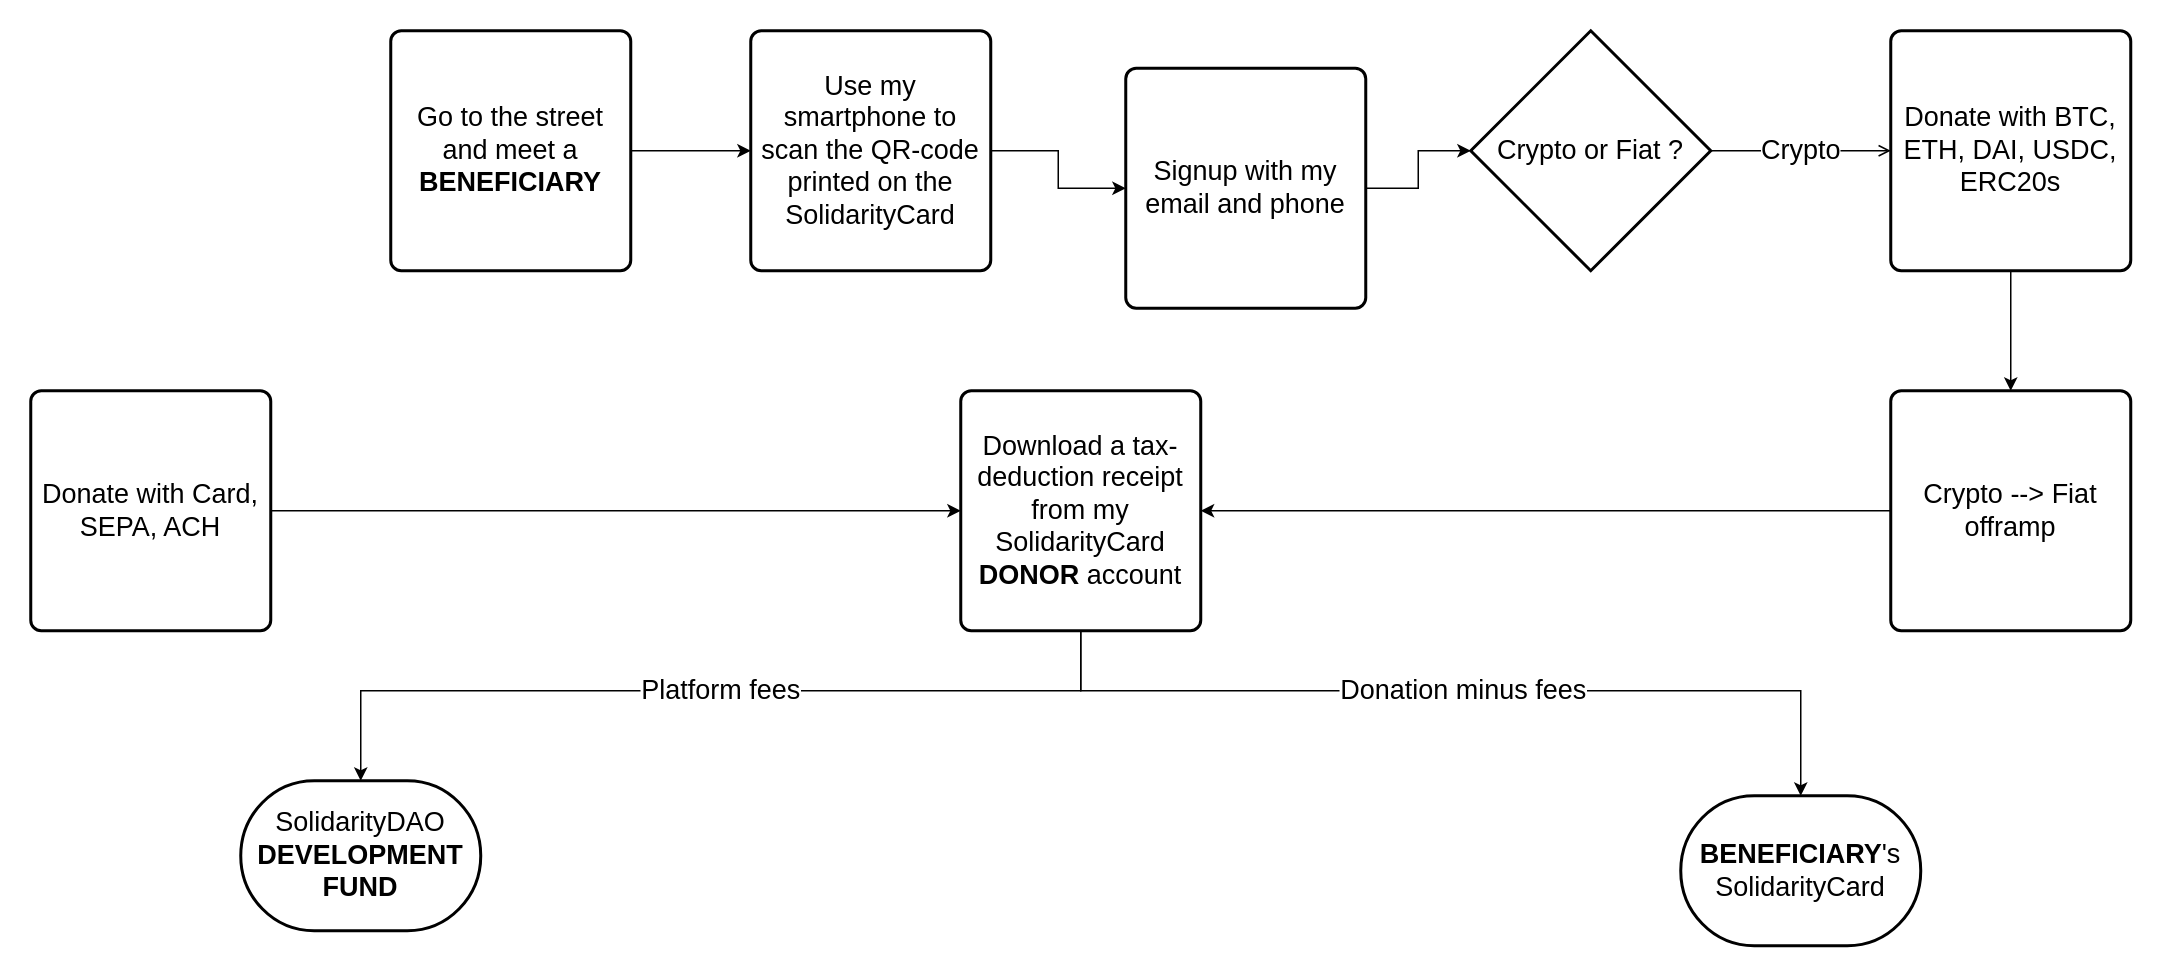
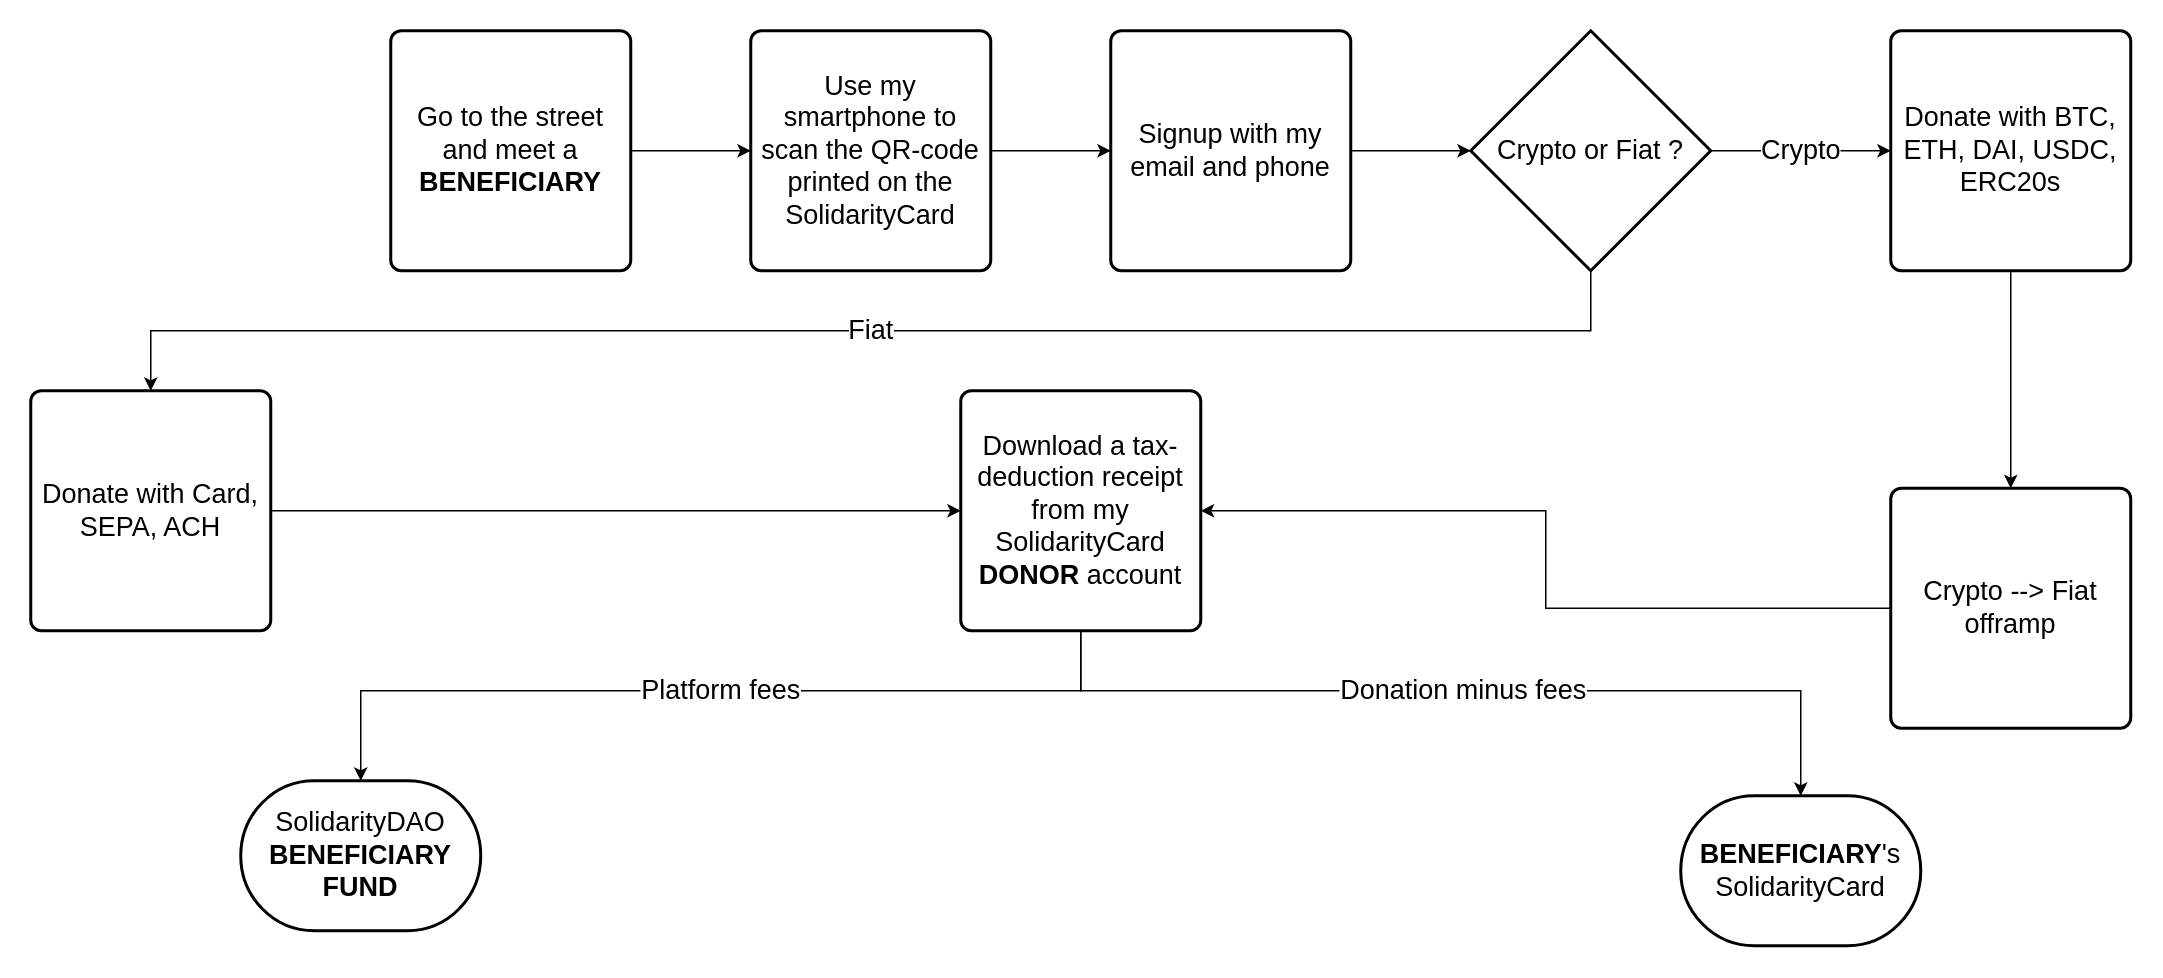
(1881, 151) -> (1879, 151)
(1246, 188) -> (1231, 151)
none -> (876, 331)
(2011, 511) -> (2011, 608)
(361, 856) -> (361, 856)
